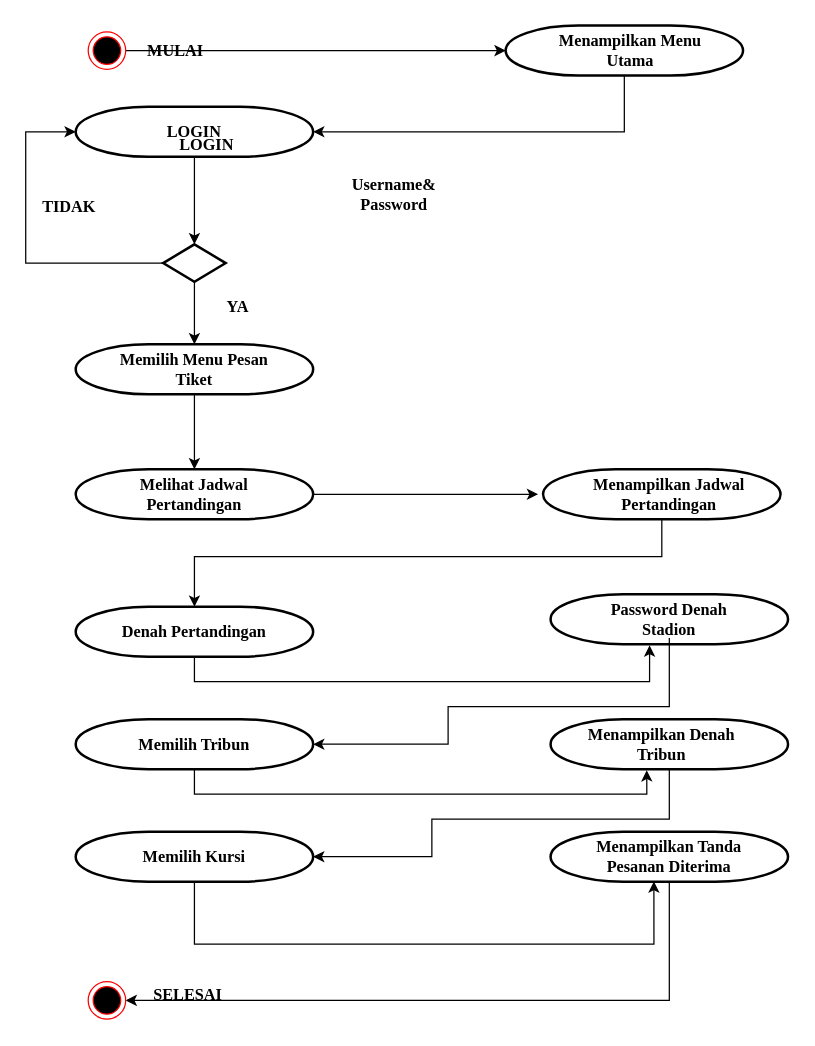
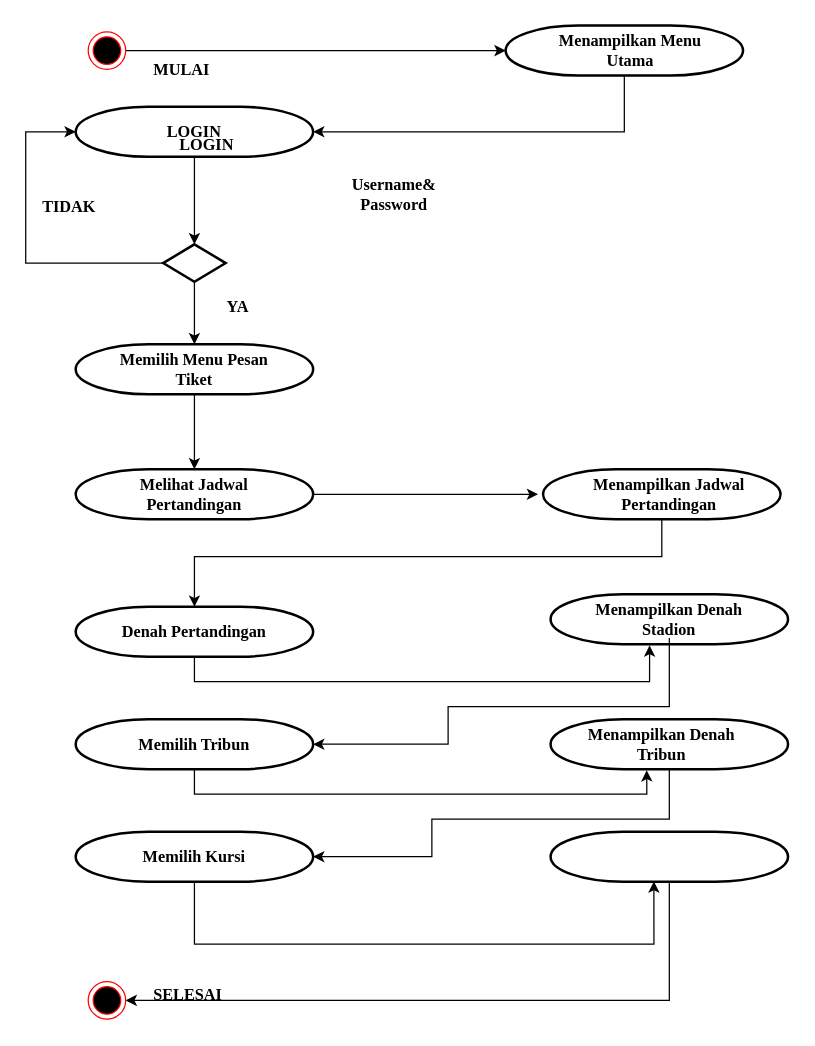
(176, 51) -> (182, 69)
(669, 619) -> (669, 619)
(669, 857) -> none
